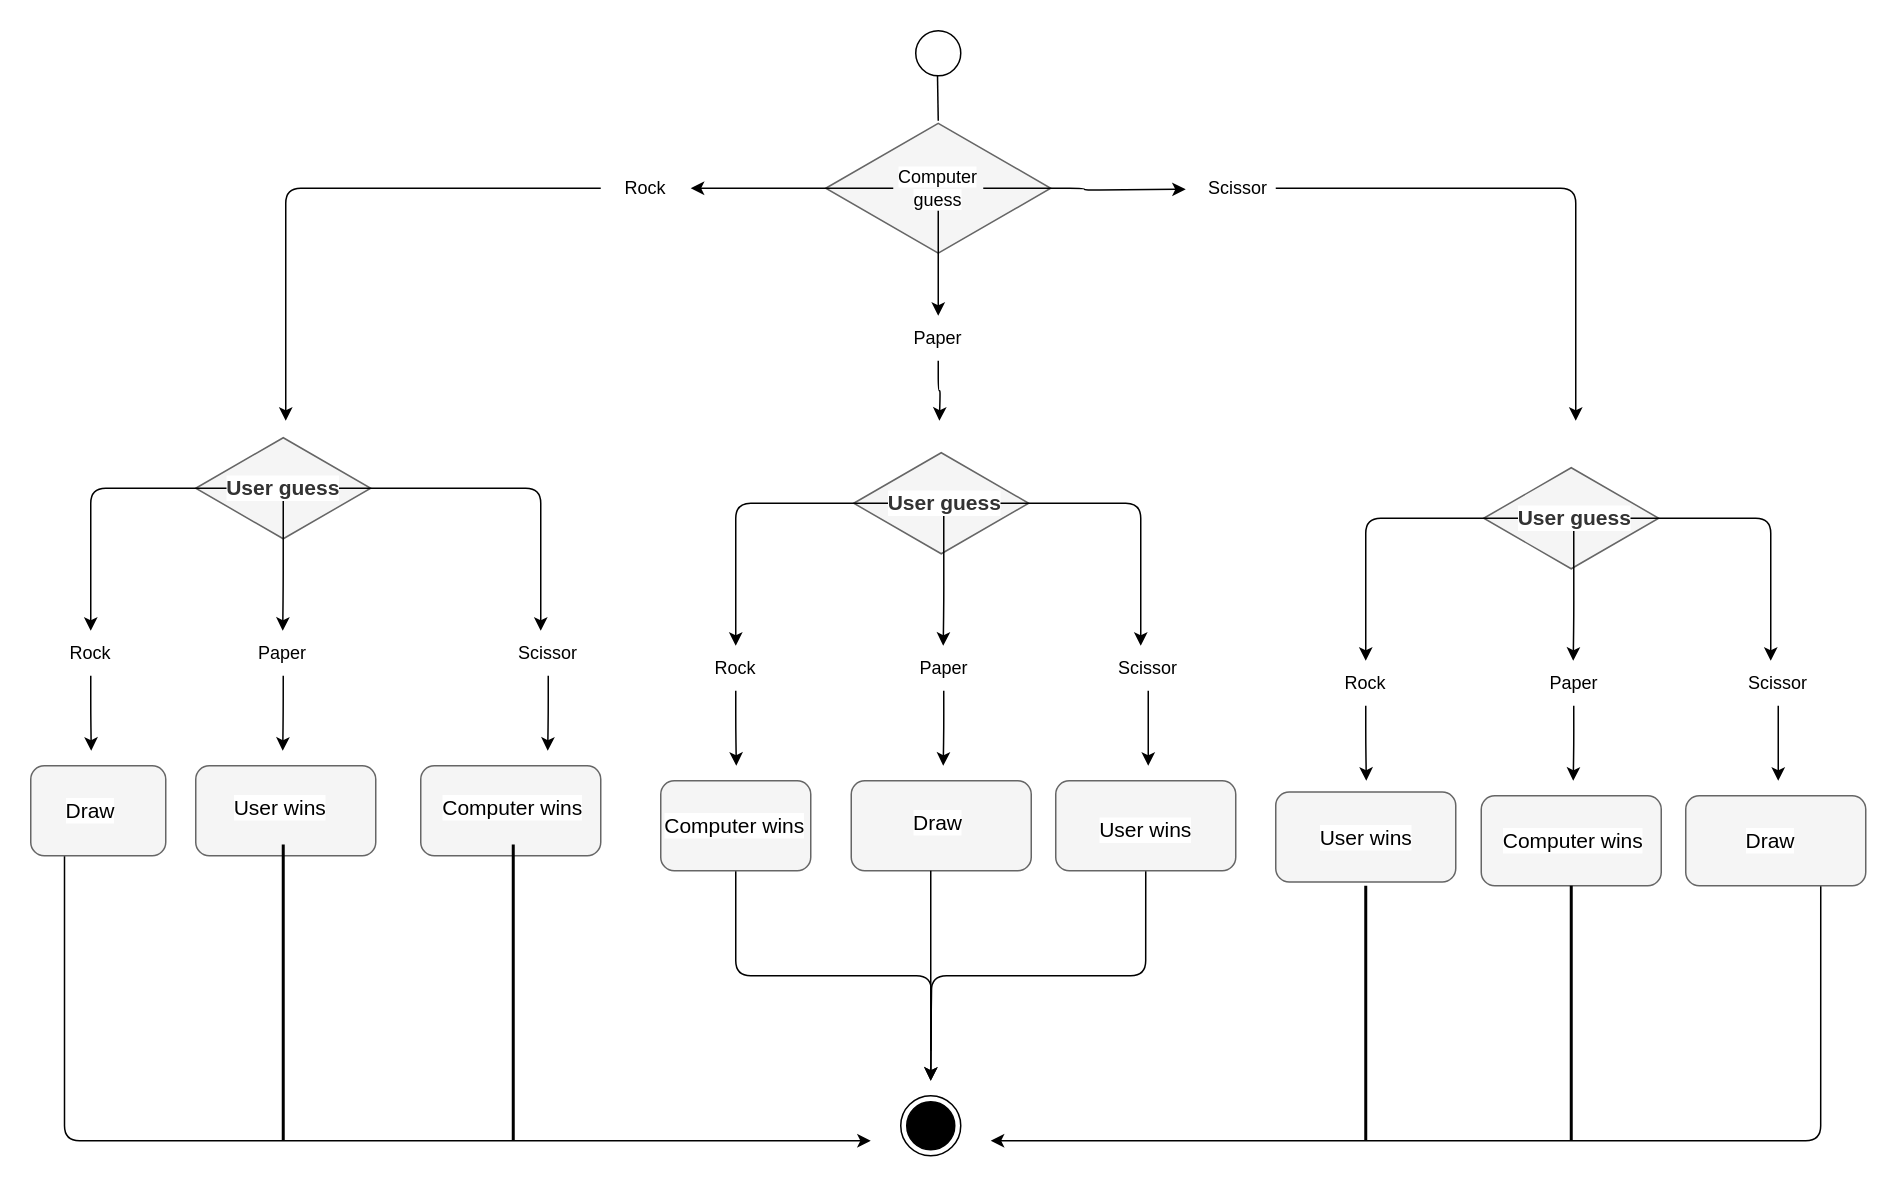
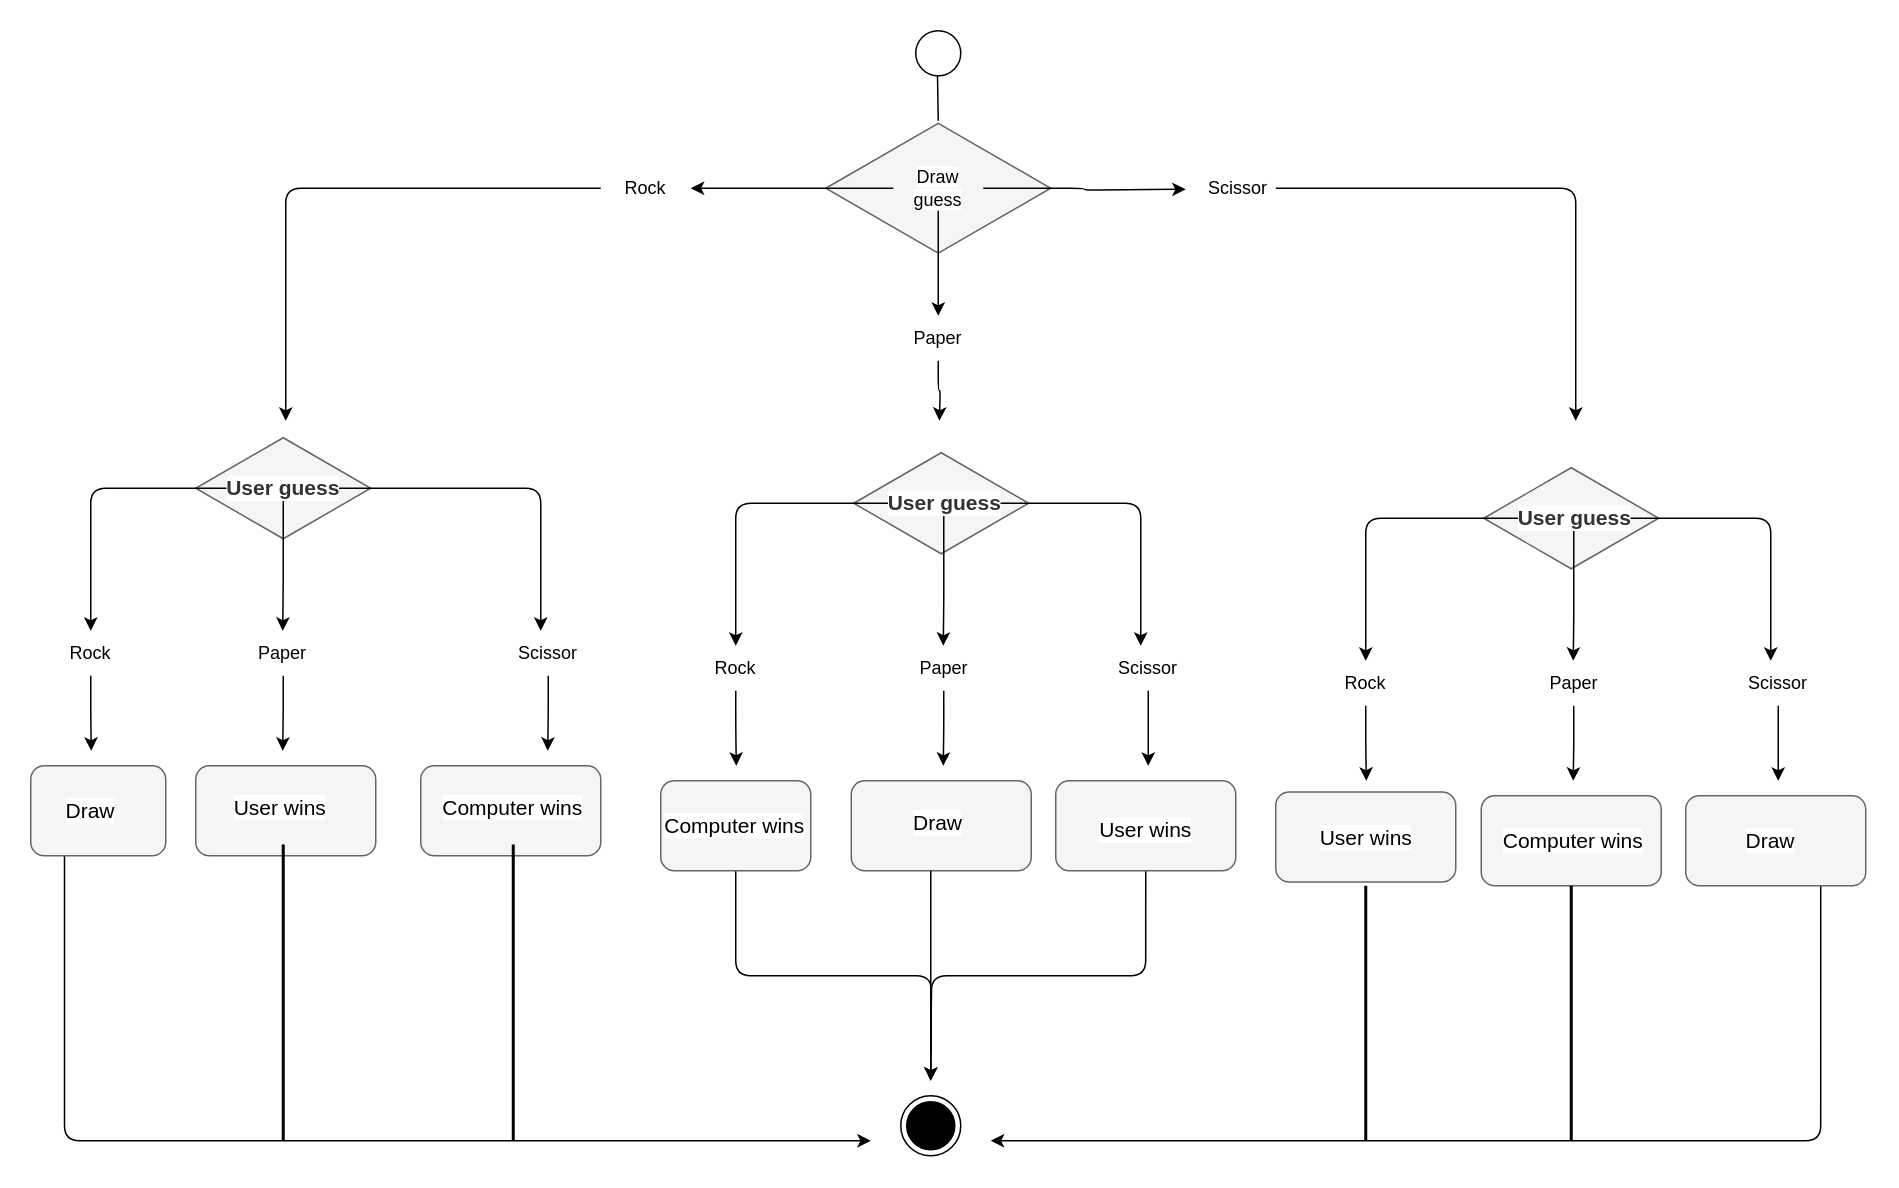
(938, 188) -> (938, 188)
